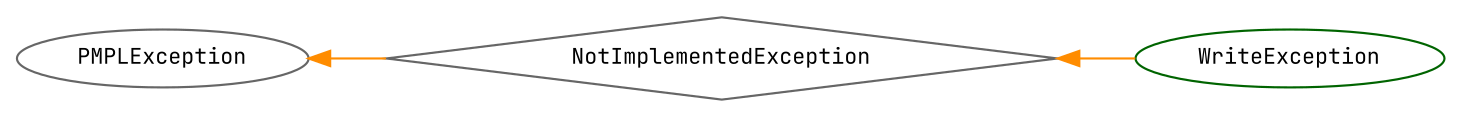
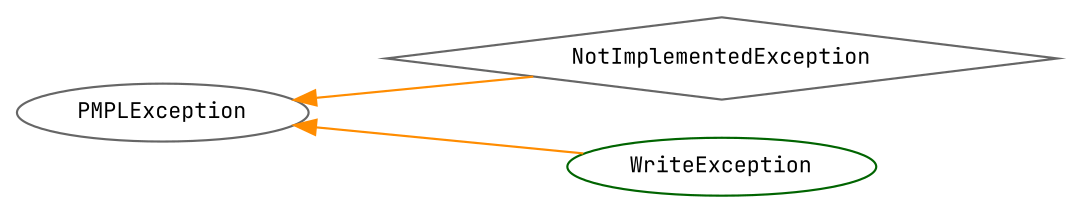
(1107, 58) -> (450, 140)
